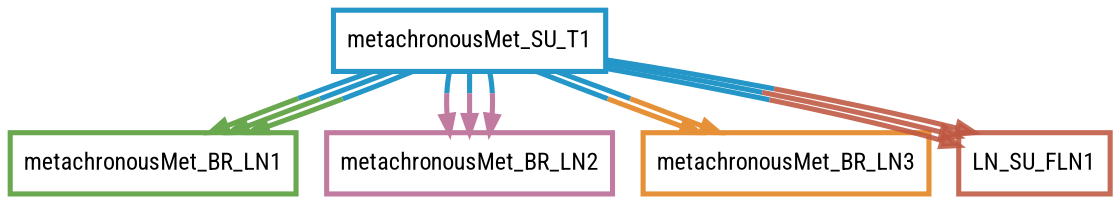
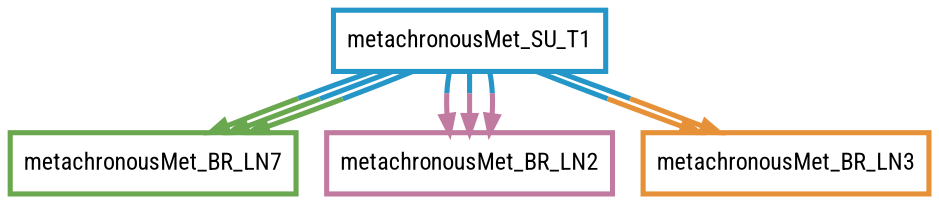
(153, 163) -> (153, 163)
(1034, 163) -> none
